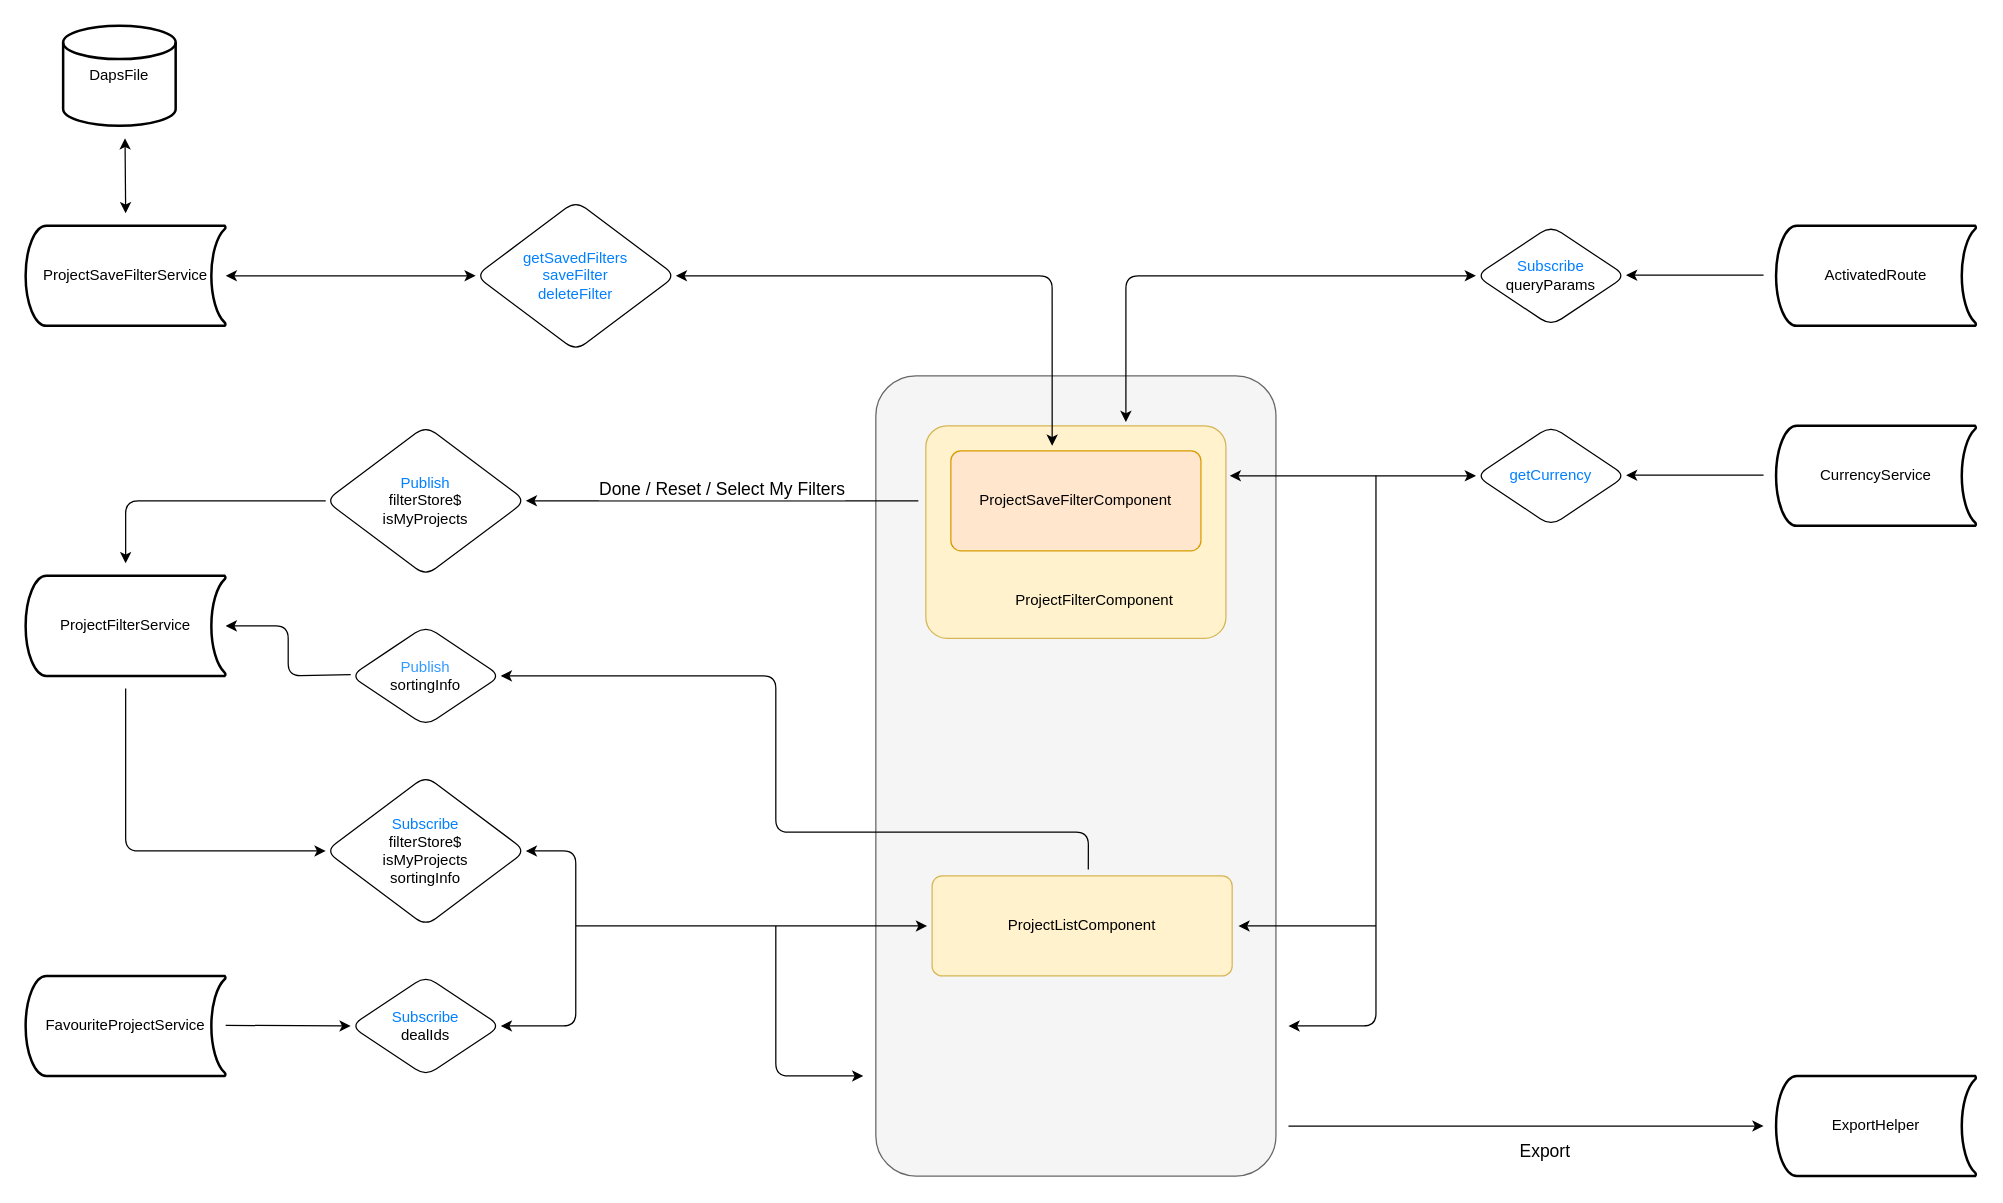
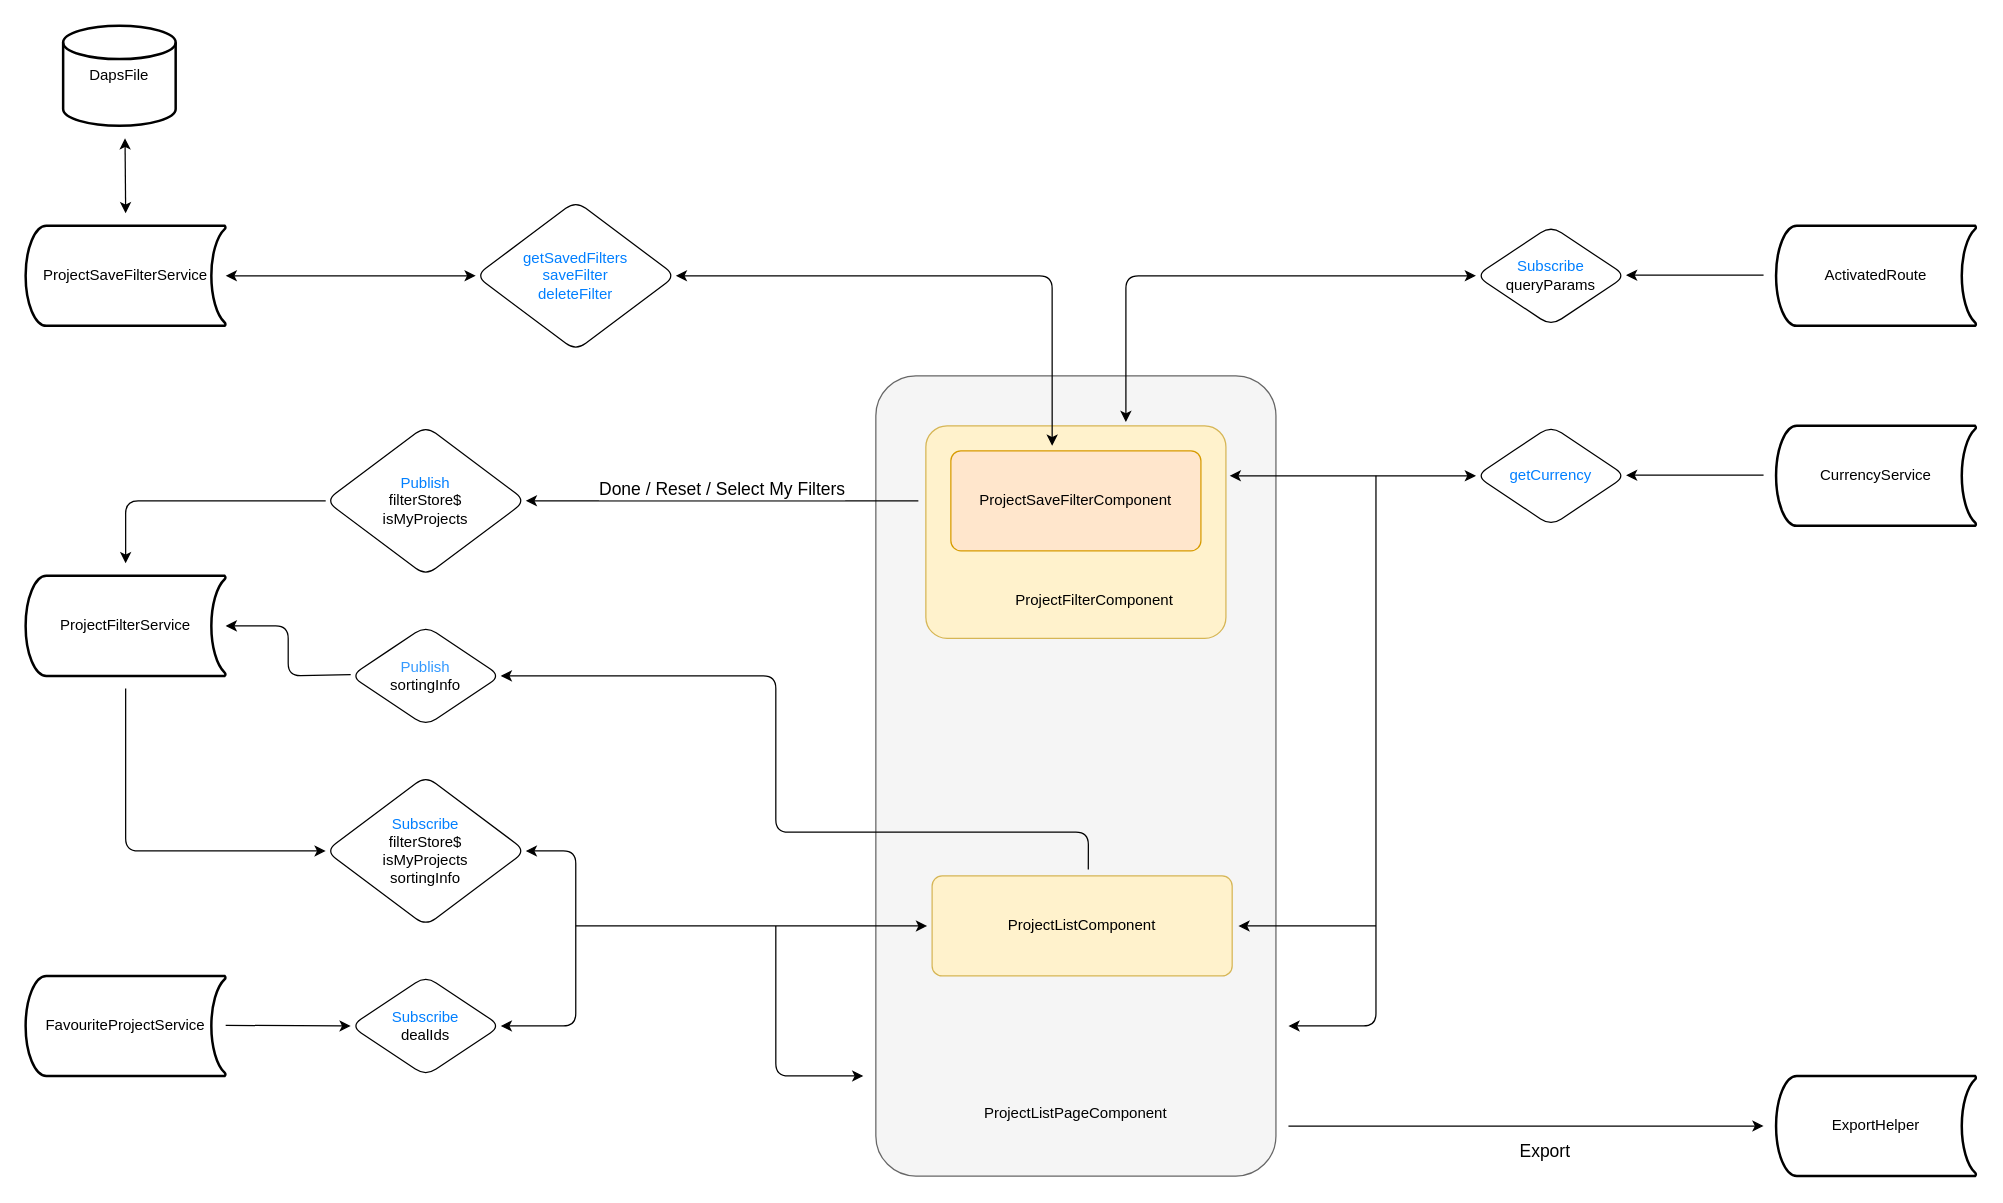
none -> (1076, 1113)
